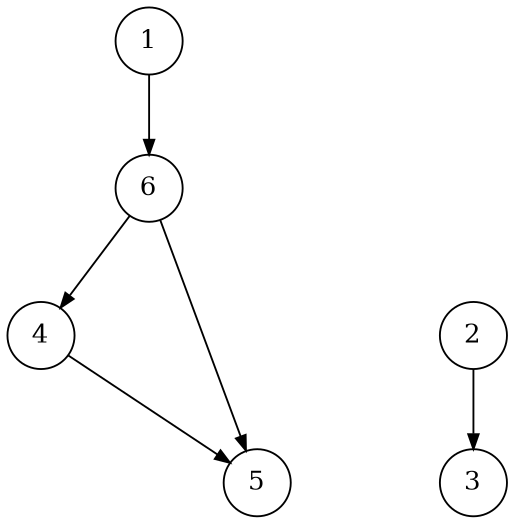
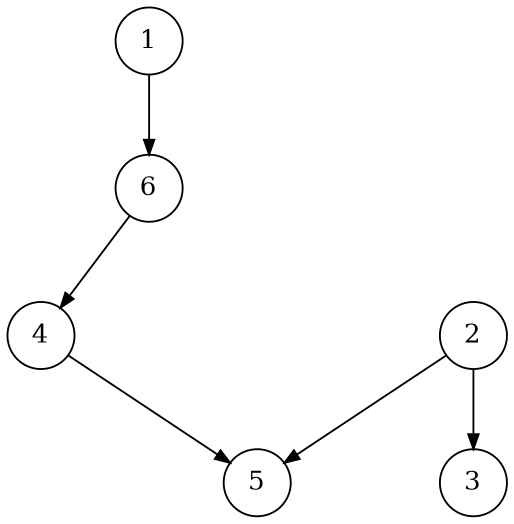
(200, 328) -> (372, 405)
